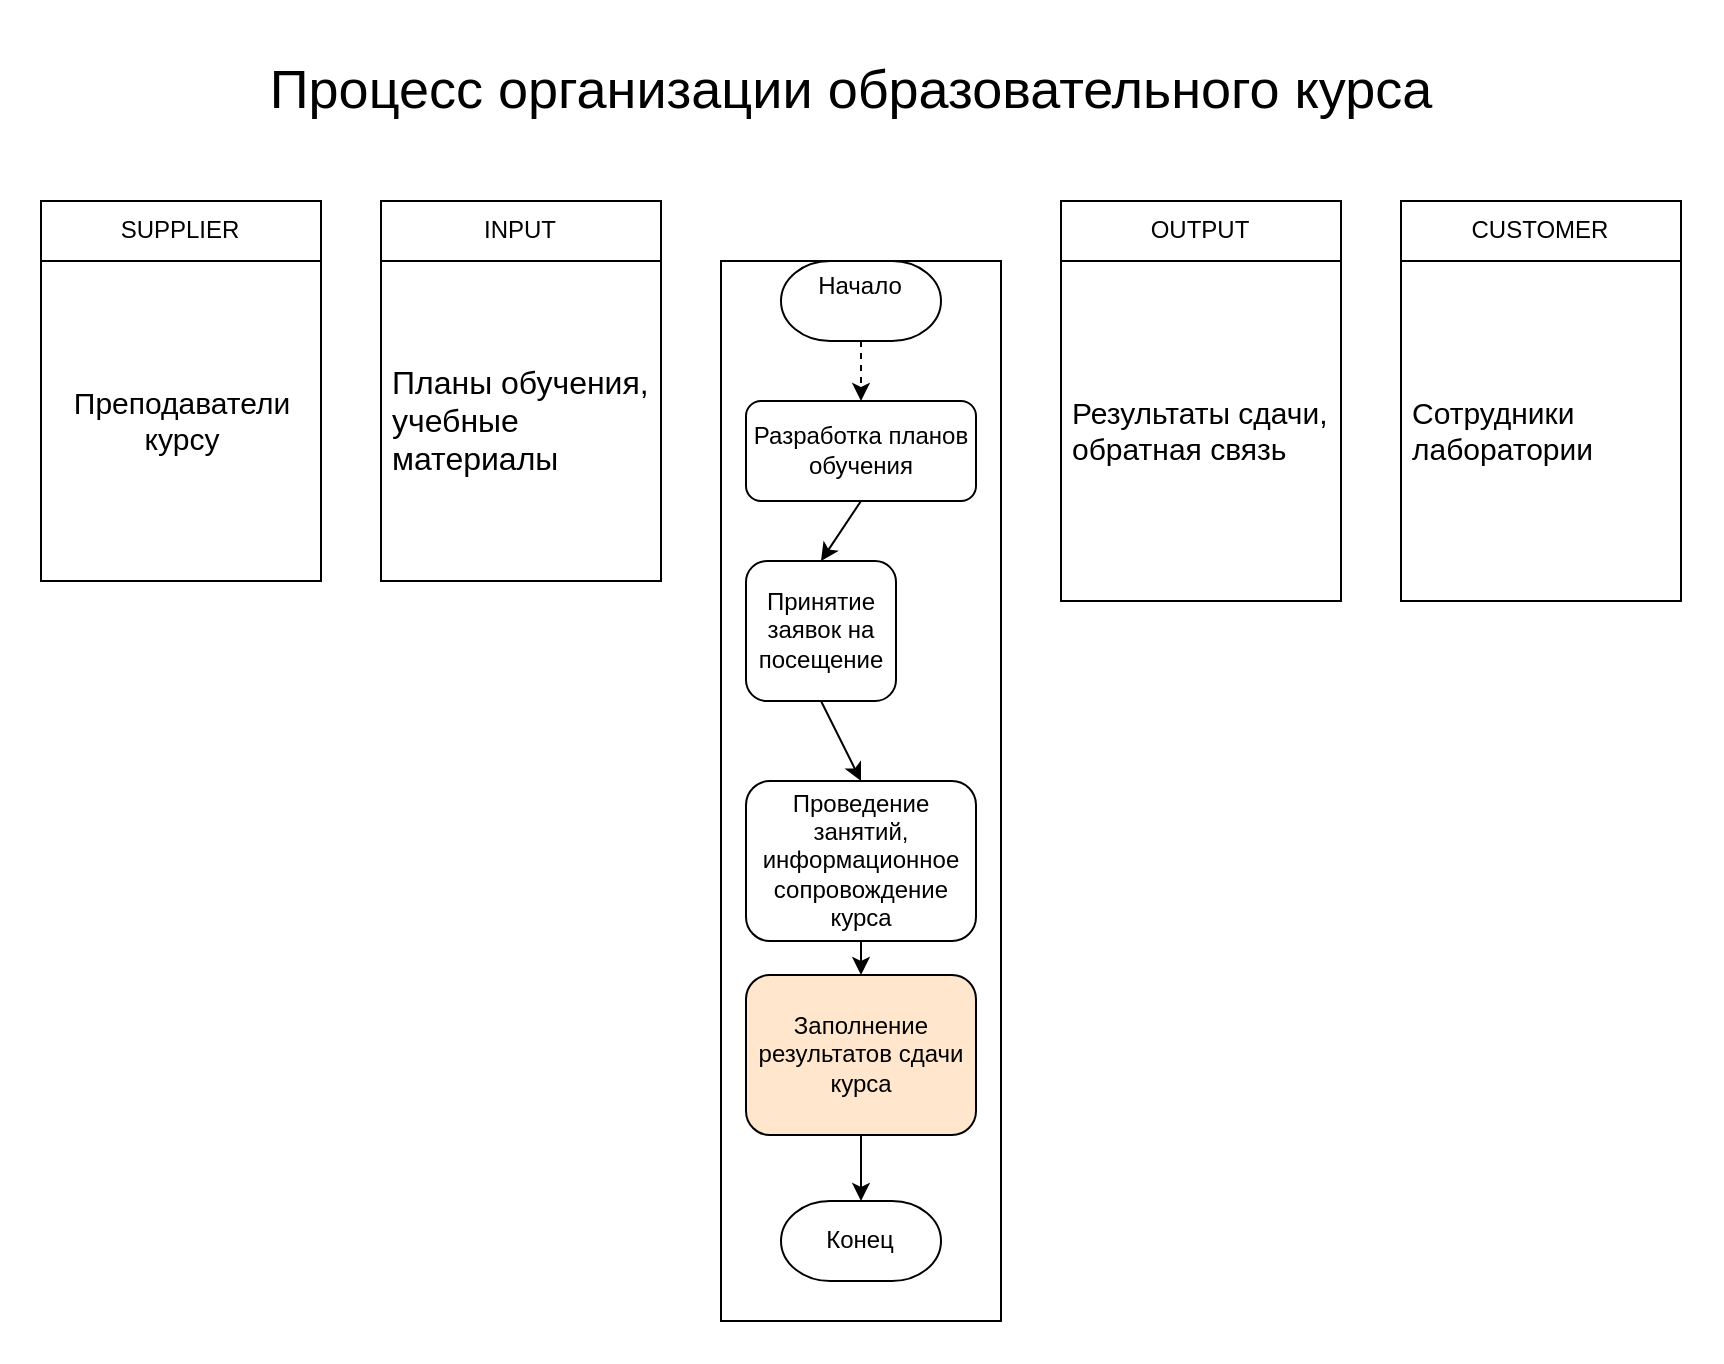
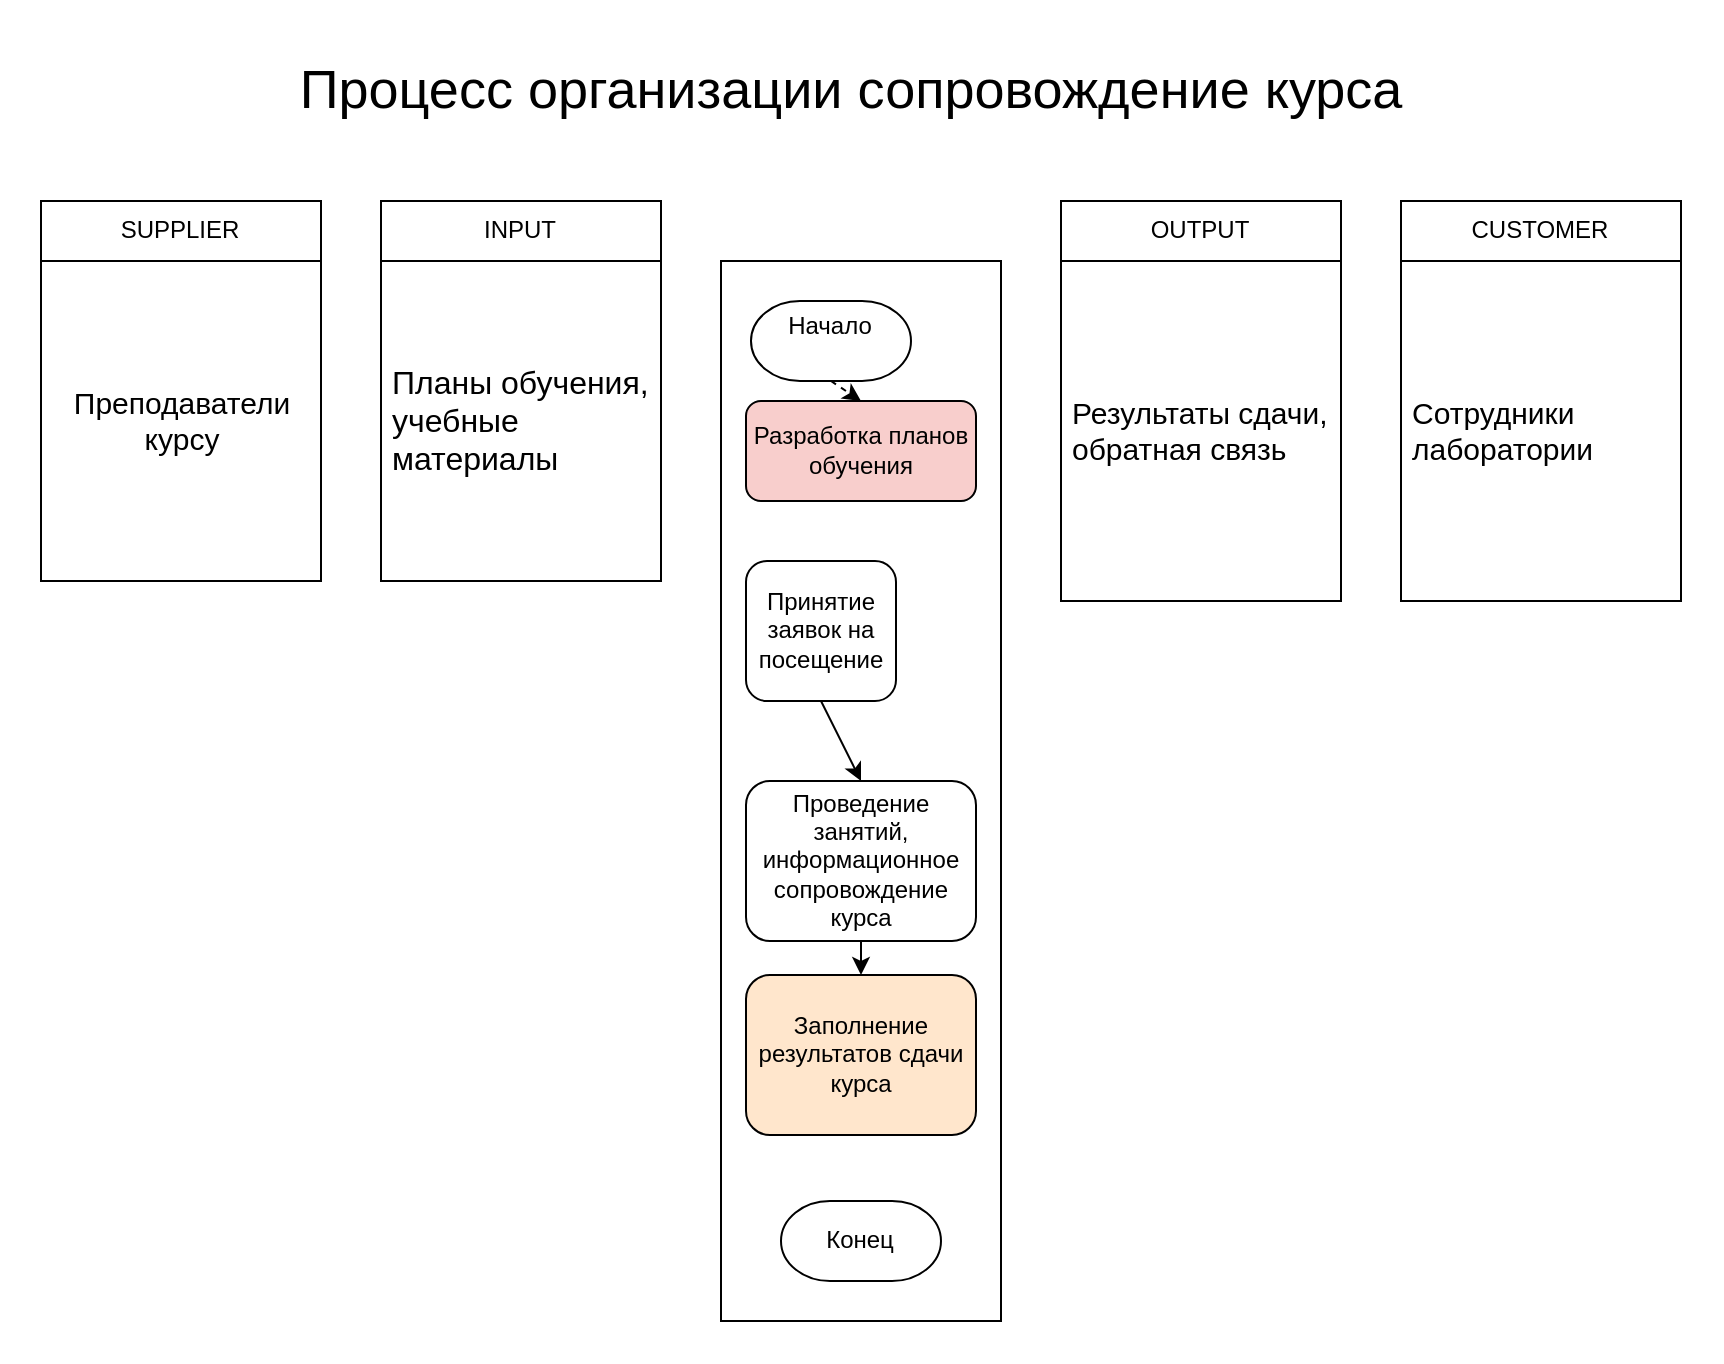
(852, 91) -> (852, 91)
(861, 301) -> (831, 341)
(861, 451) -> (861, 451)
(845, 525) -> none
(861, 1161) -> none
